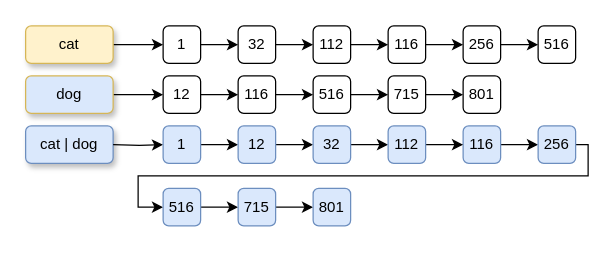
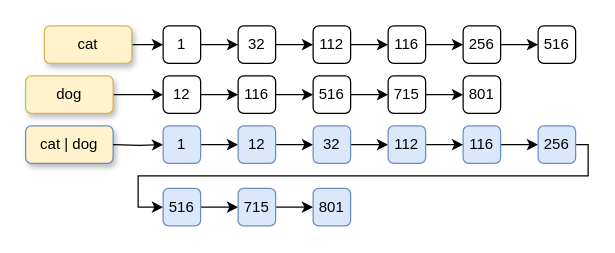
(69, 44) -> (88, 44)
(69, 94) -> (69, 94)
(69, 144) -> (69, 144)
